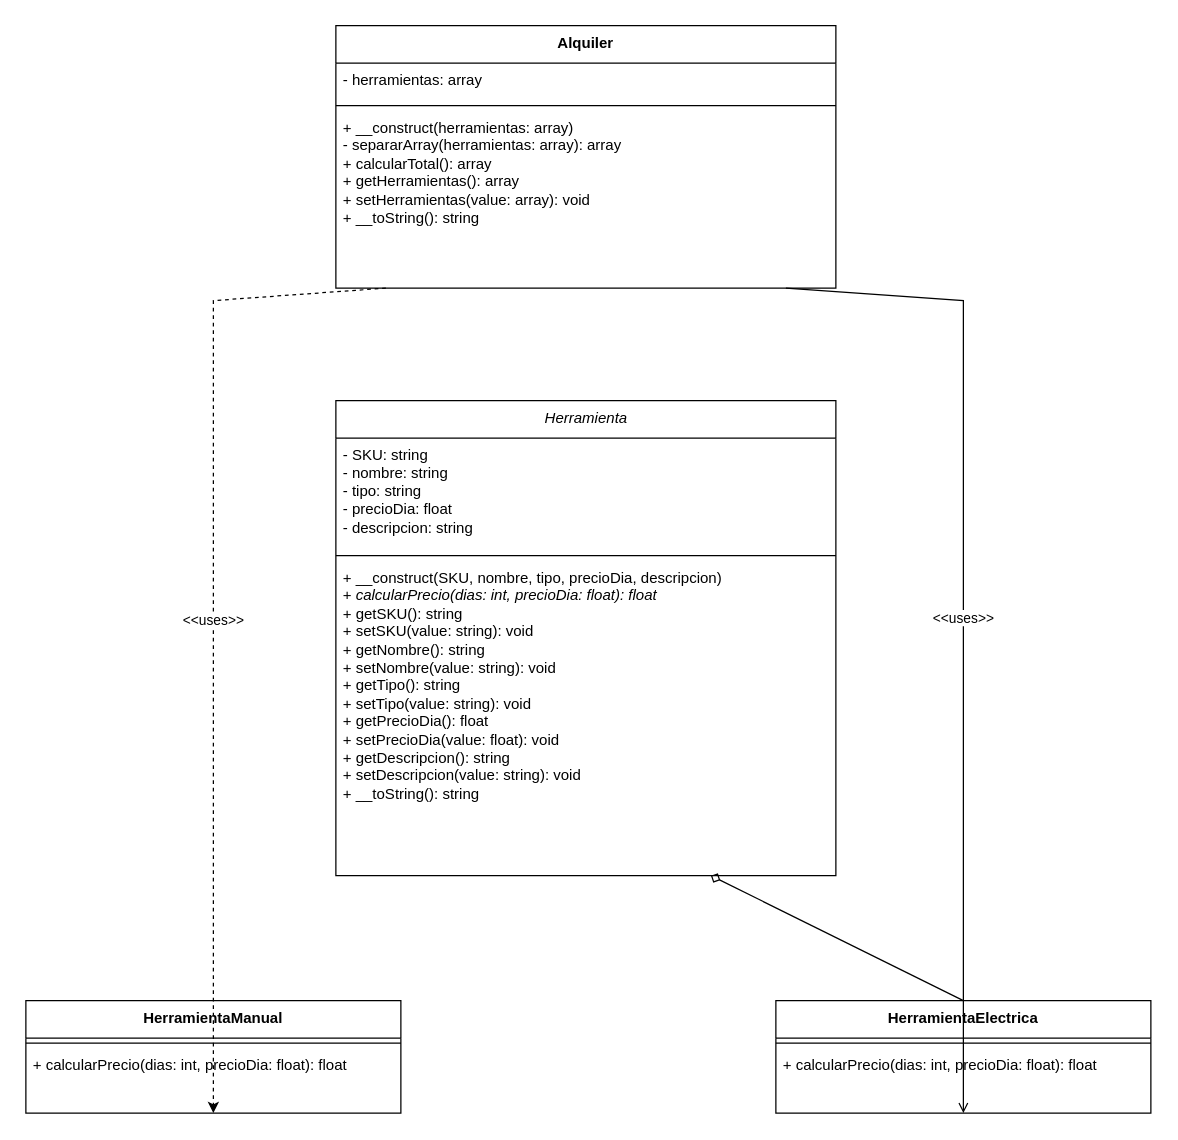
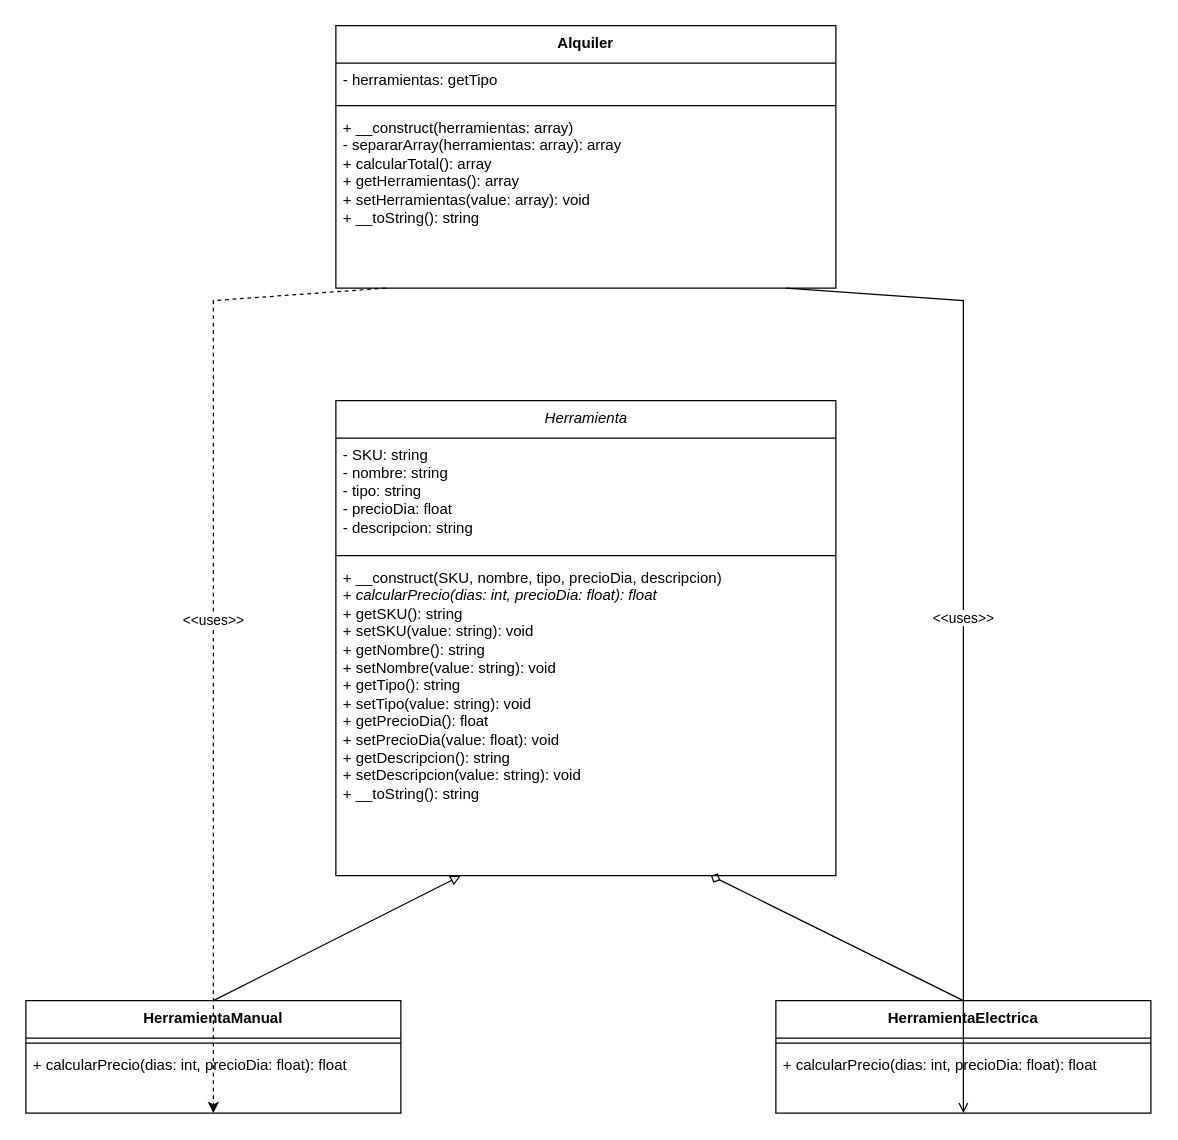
(423, 80) -> (429, 80)
none -> (334, 940)
